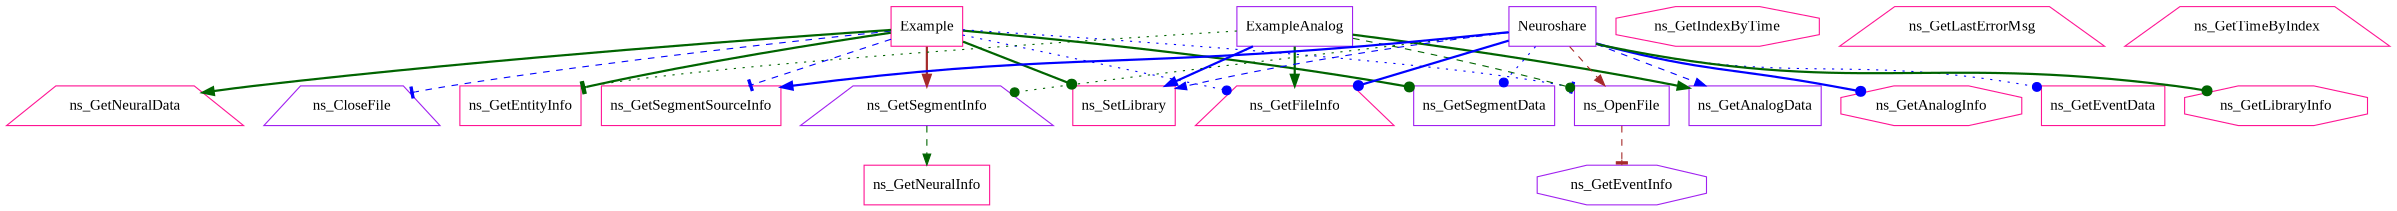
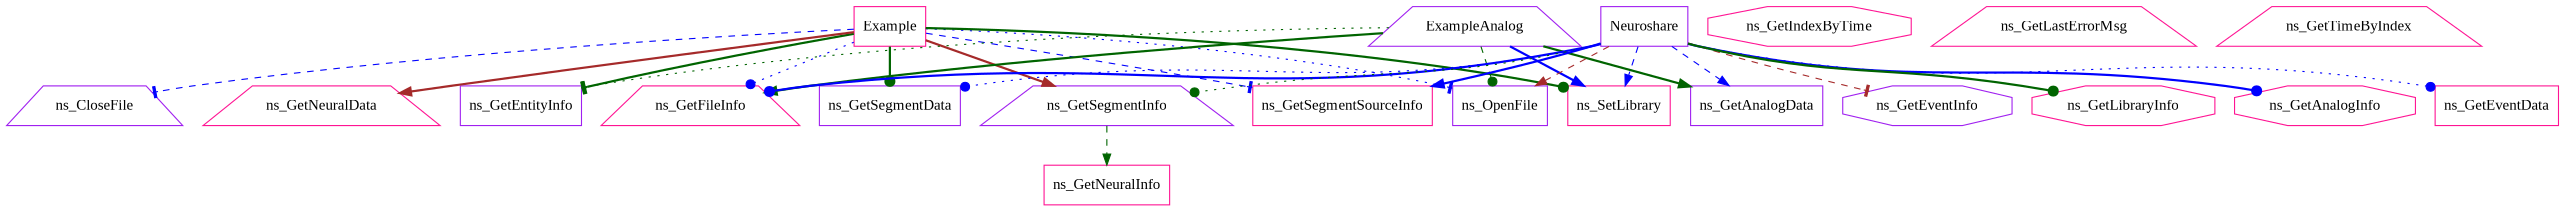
(1295, 26) -> (1475, 26)
(552, 56) -> (632, 61)
(520, 106) -> (521, 106)
(1622, 143) -> (1775, 68)
